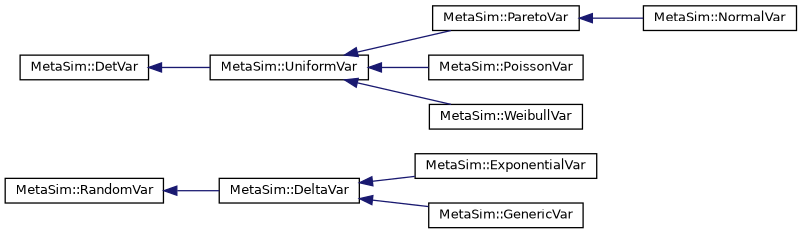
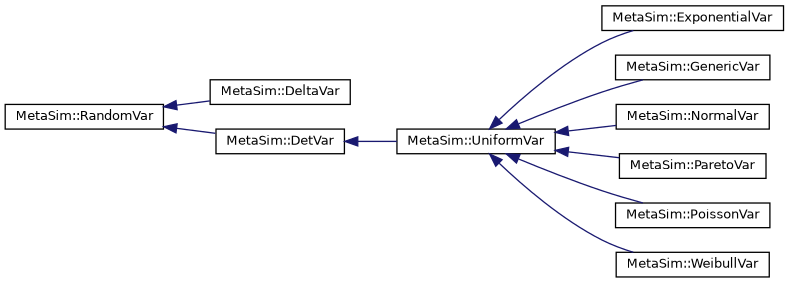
(618, 18) -> (592, 128)
none -> (196, 131)
(394, 179) -> (562, 68)
(401, 203) -> (580, 100)
